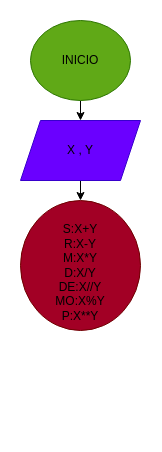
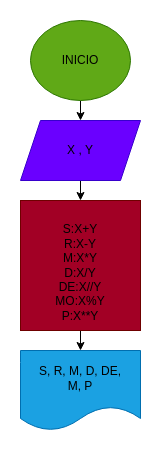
(81, 266) -> (81, 266)
none -> (81, 337)
none -> (81, 391)
